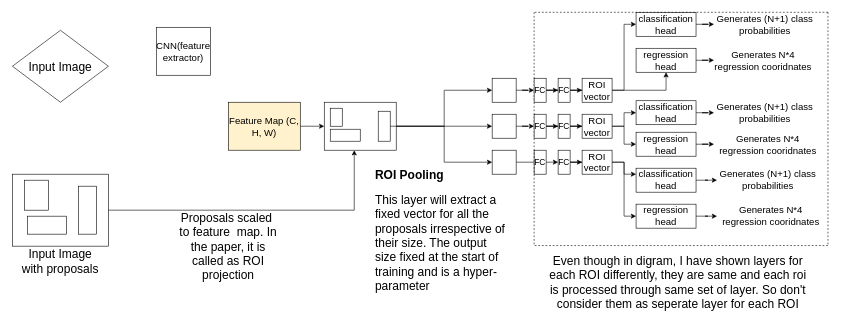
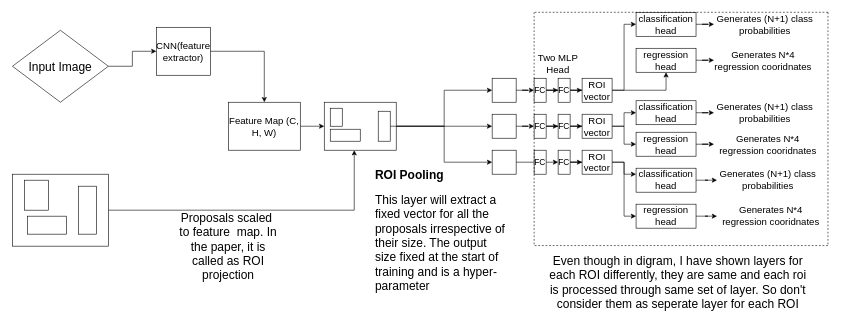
none -> (263, 51)
none -> (132, 59)
none -> (558, 63)
(264, 126) -> (264, 126)
(60, 261) -> none
